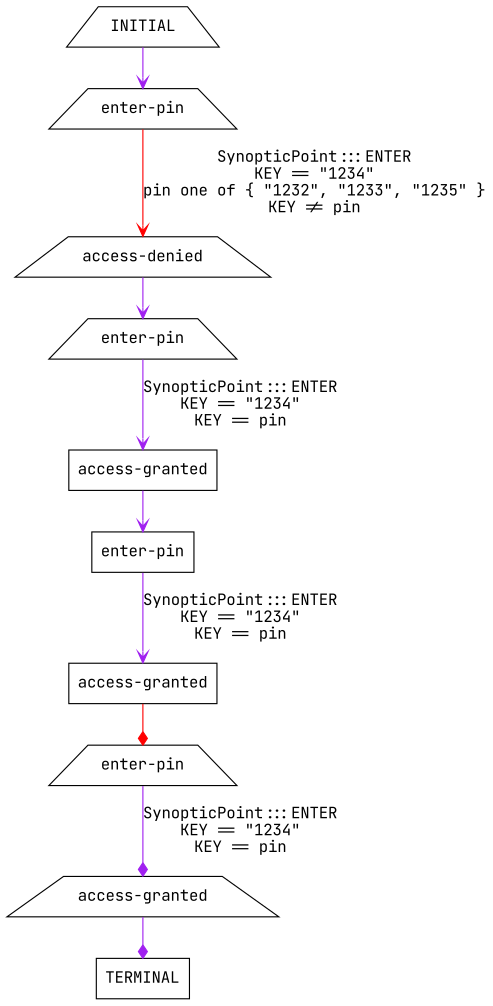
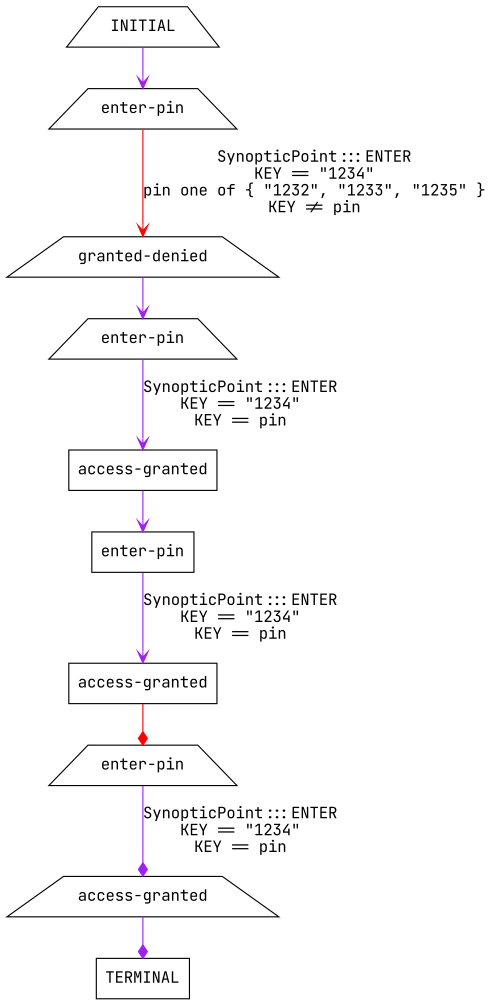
(143, 257) -> (143, 257)
